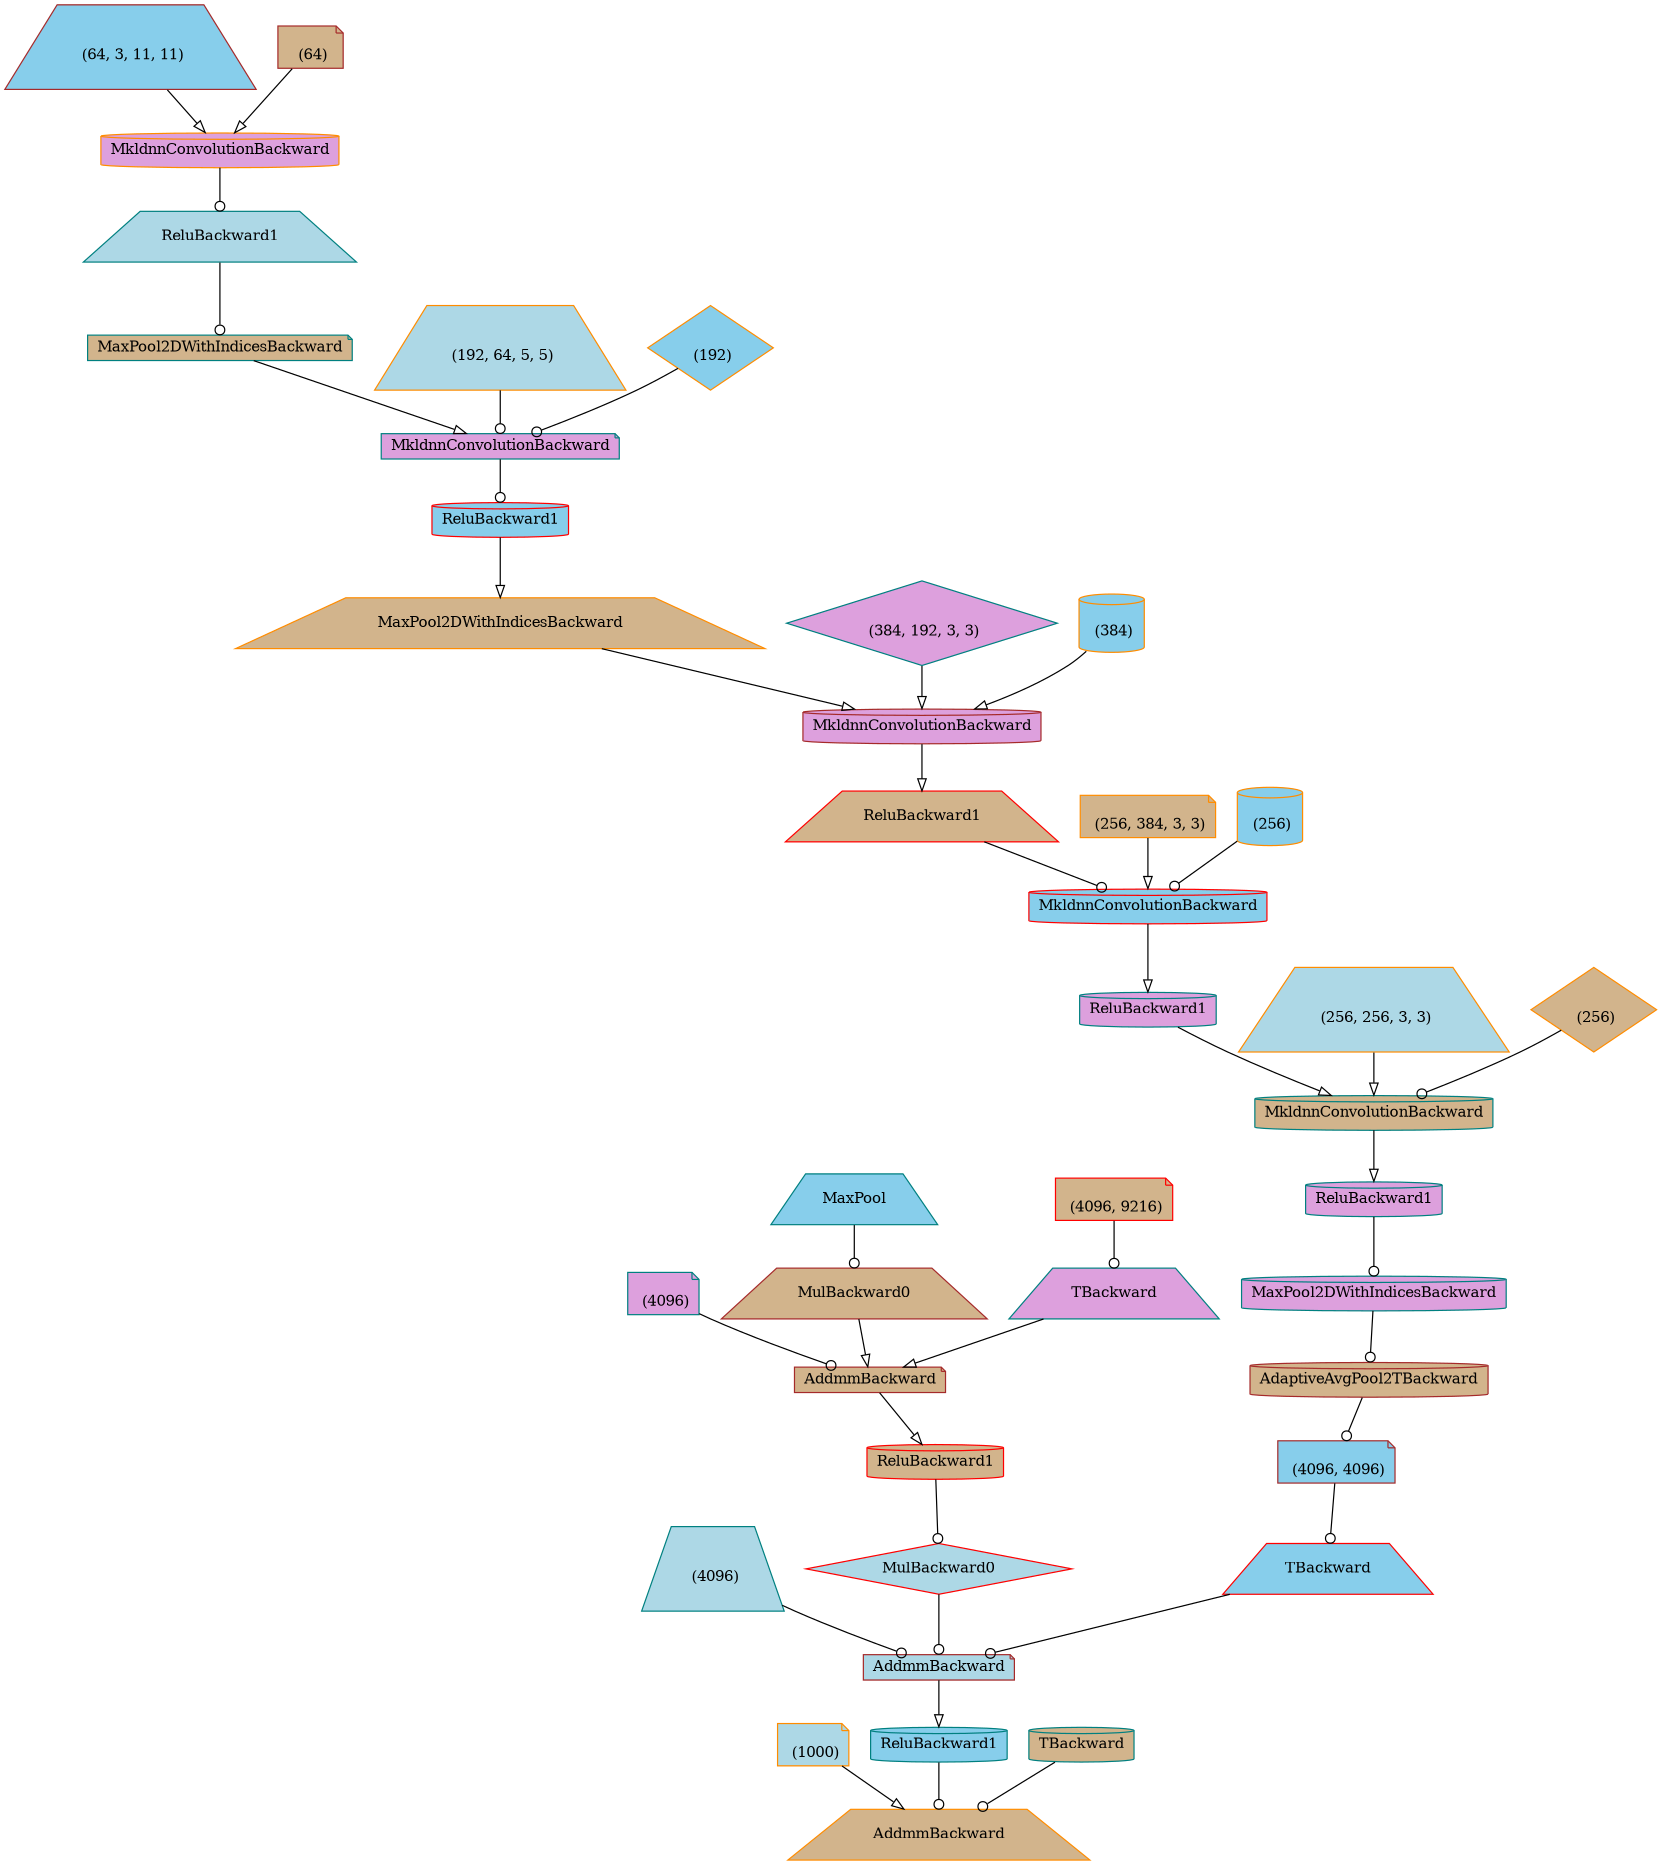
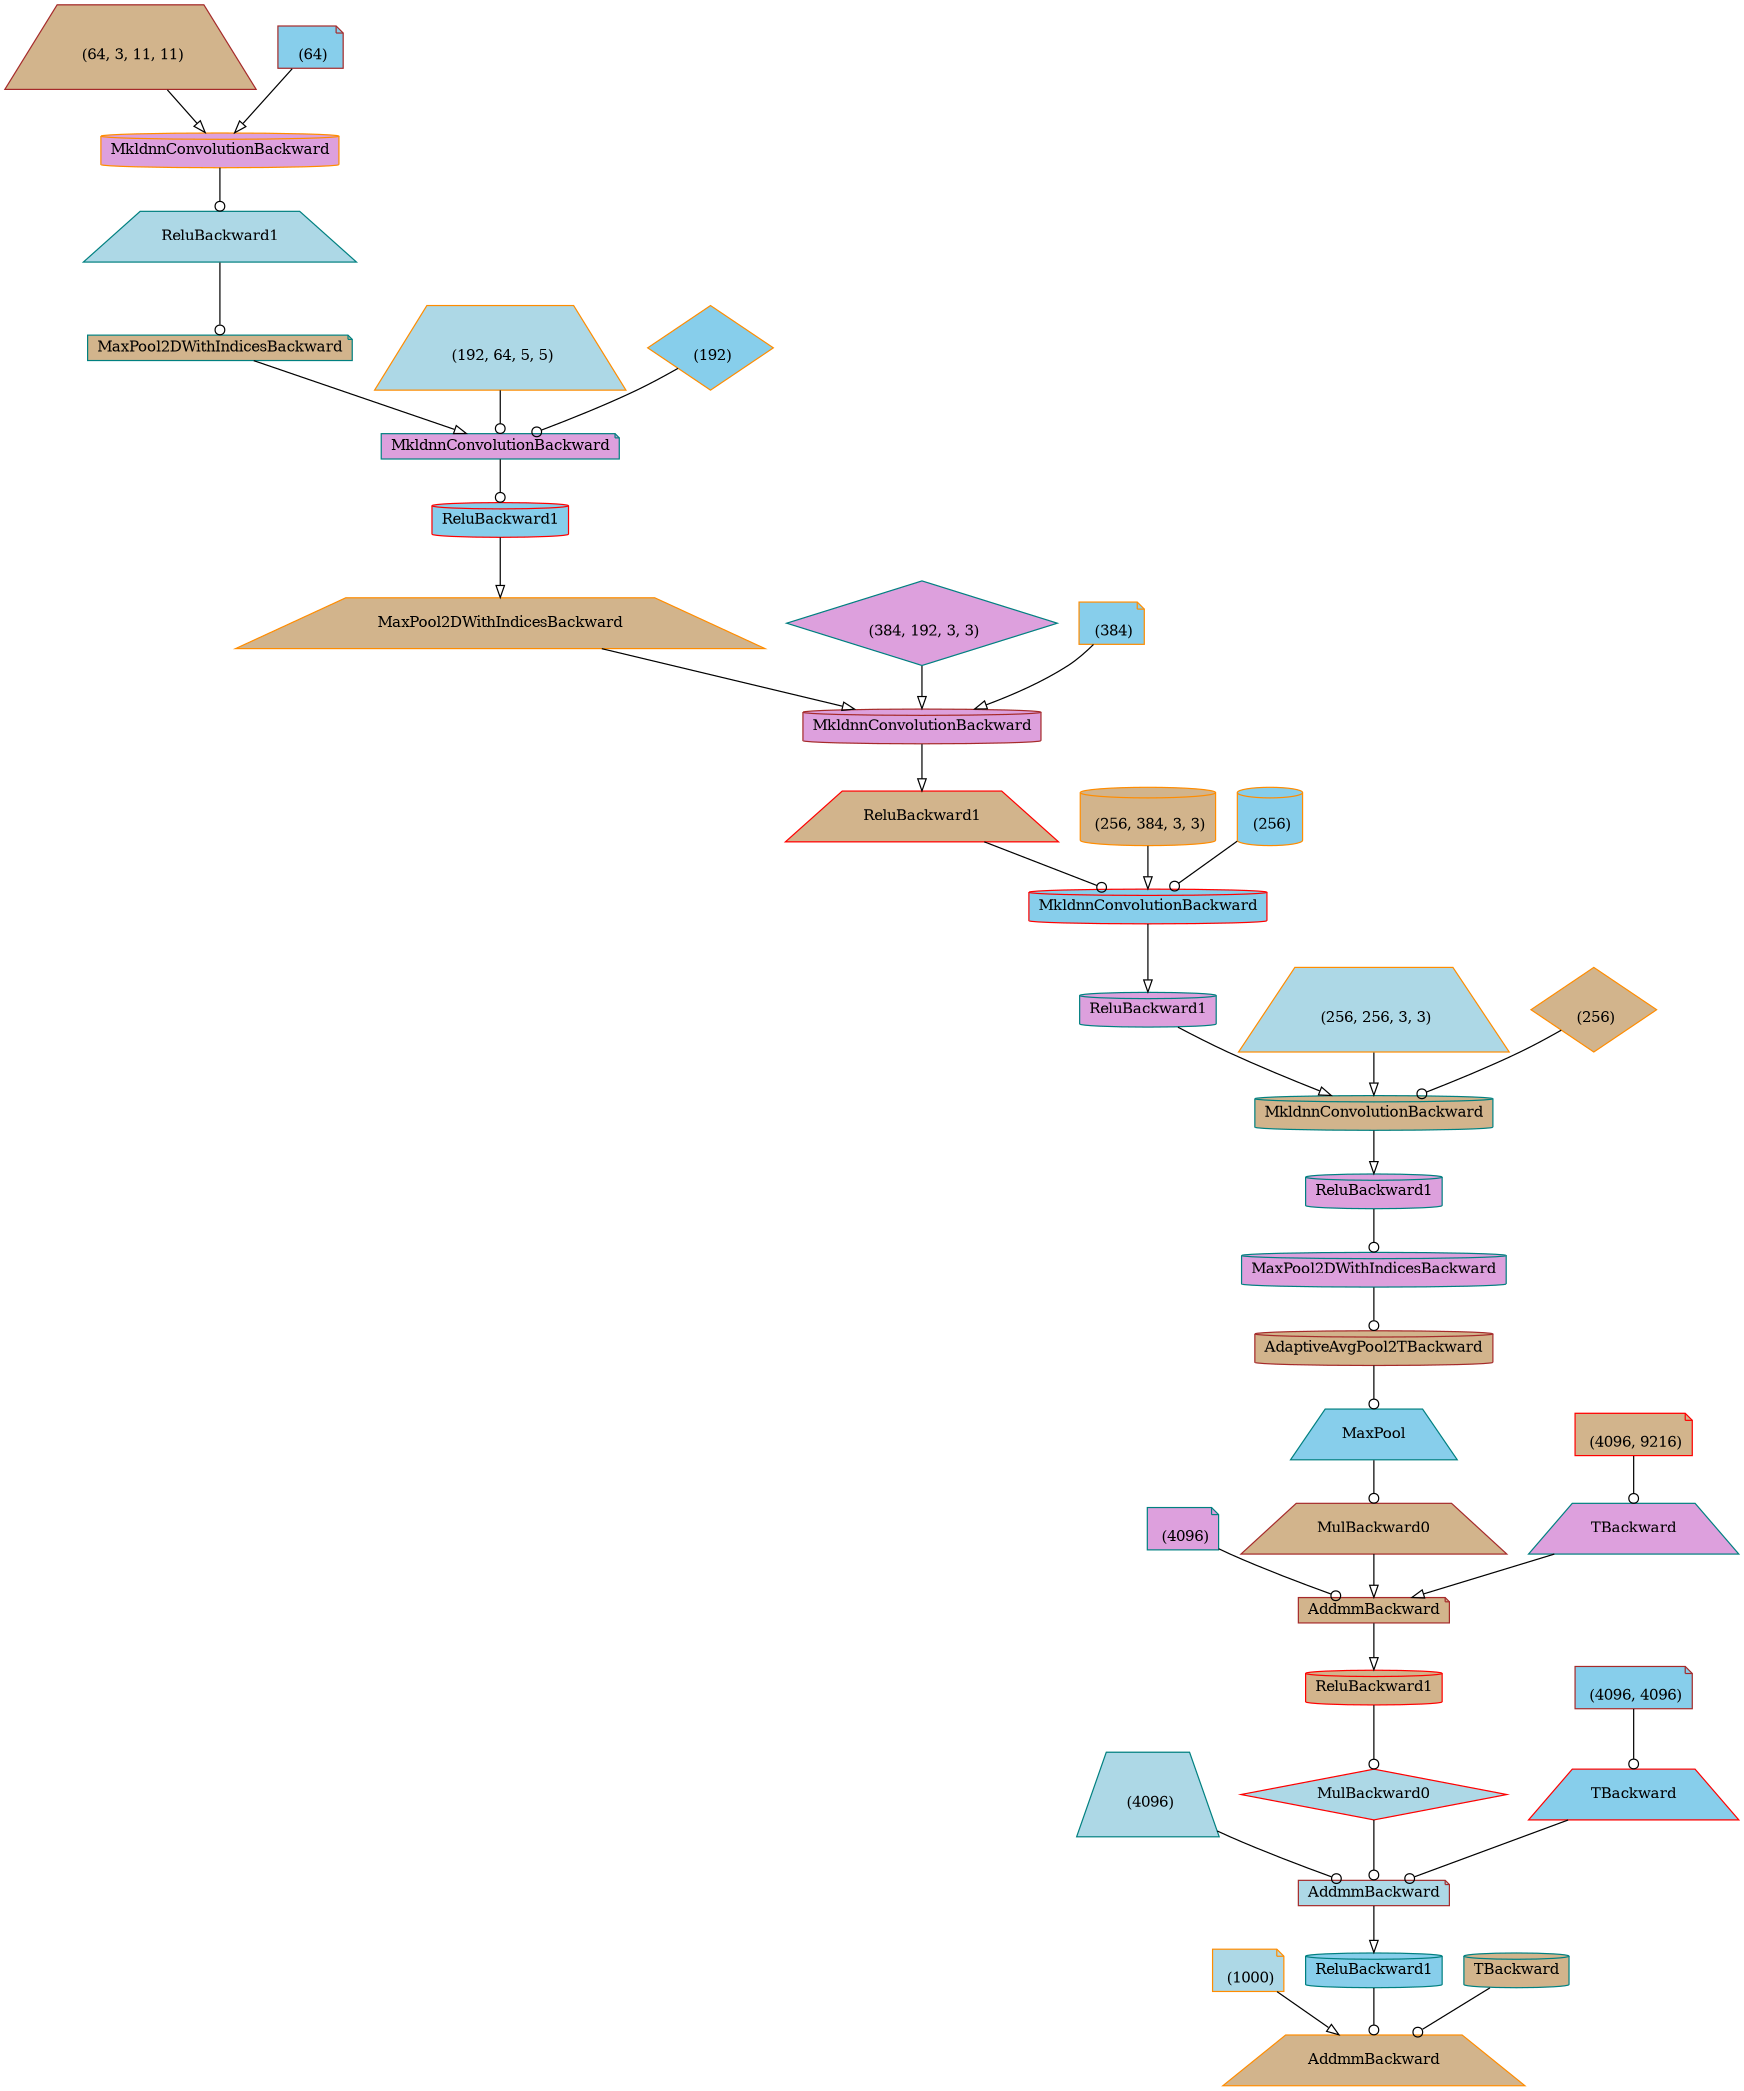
(130, 47) -> (130, 47)
(311, 47) -> (311, 47)
(1112, 623) -> (1112, 623)
(1148, 816) -> (1148, 816)
(1355, 1414) -> (1374, 1382)
